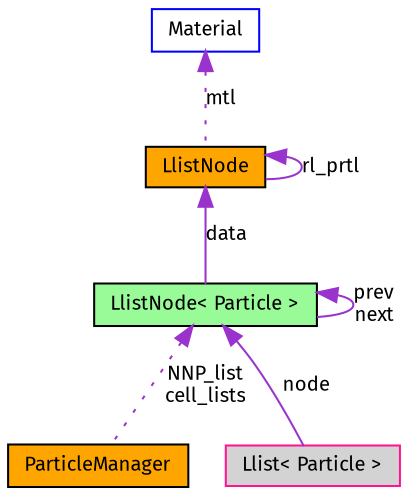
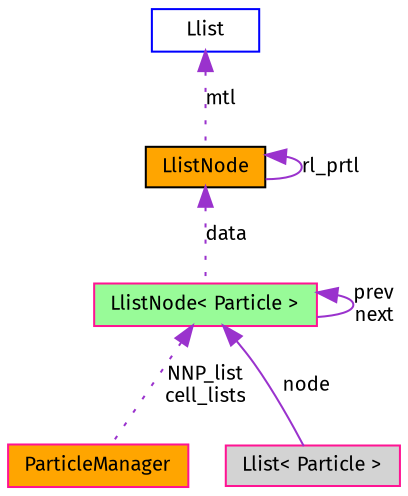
(206, 30) -> (206, 30)
(206, 246) -> (206, 246)
(206, 305) -> (206, 305)
(98, 466) -> (98, 466)
